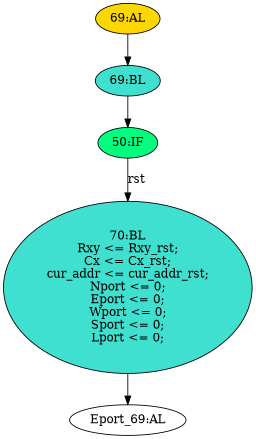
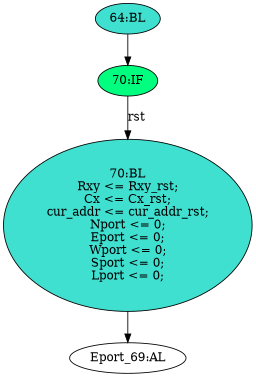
(128, 19) -> none
(128, 81) -> (128, 19)
(128, 143) -> (128, 81)
